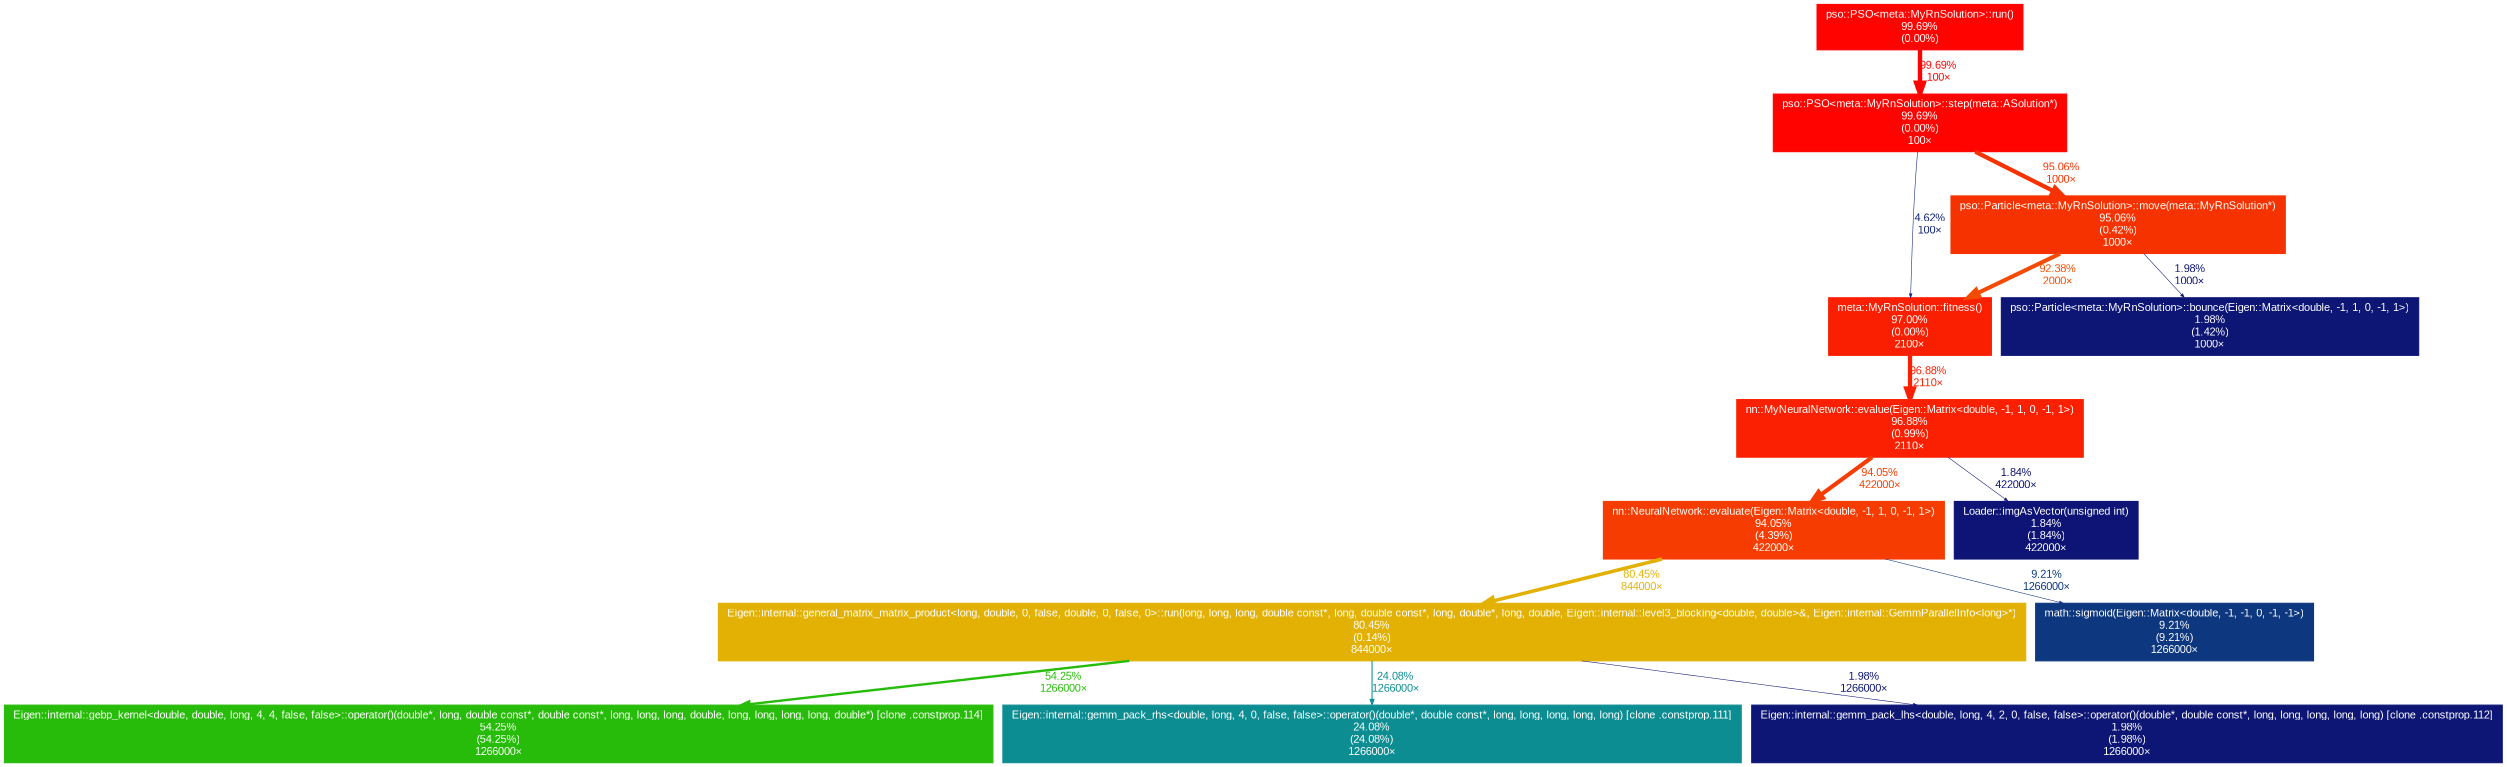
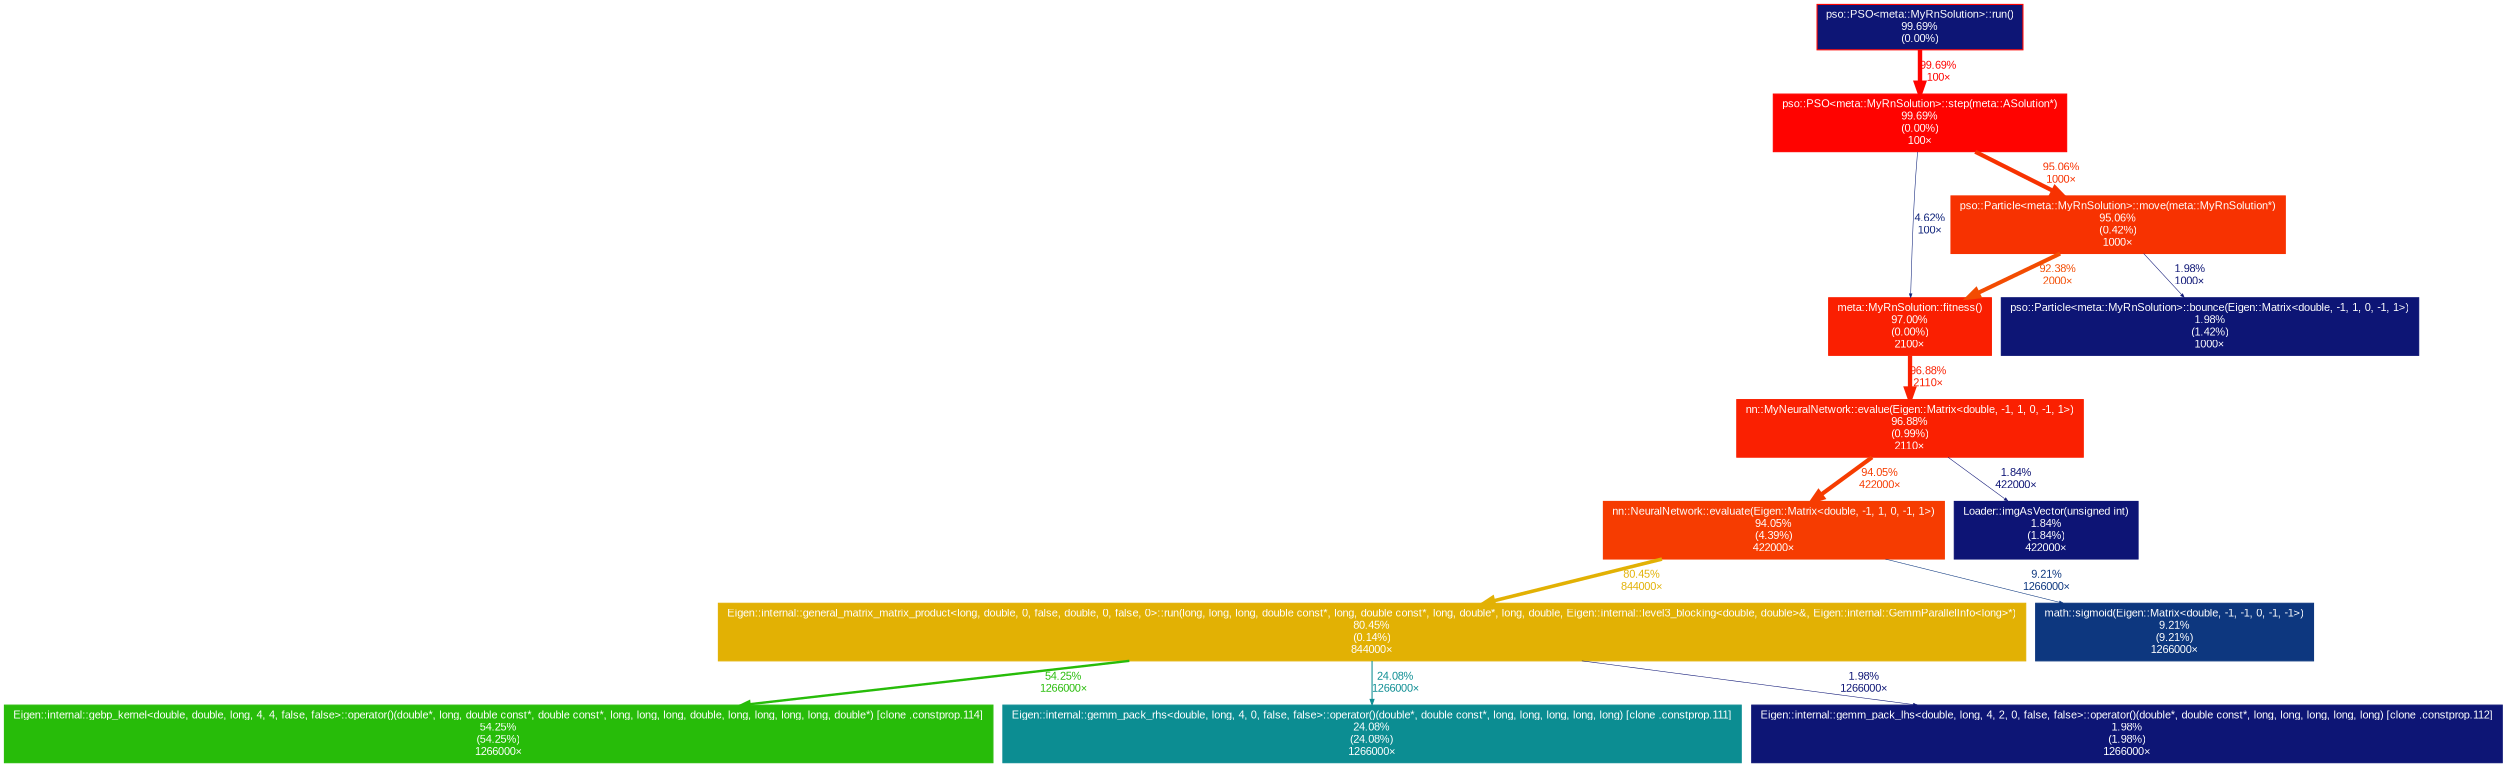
(1920, 27) -> (1920, 27)
